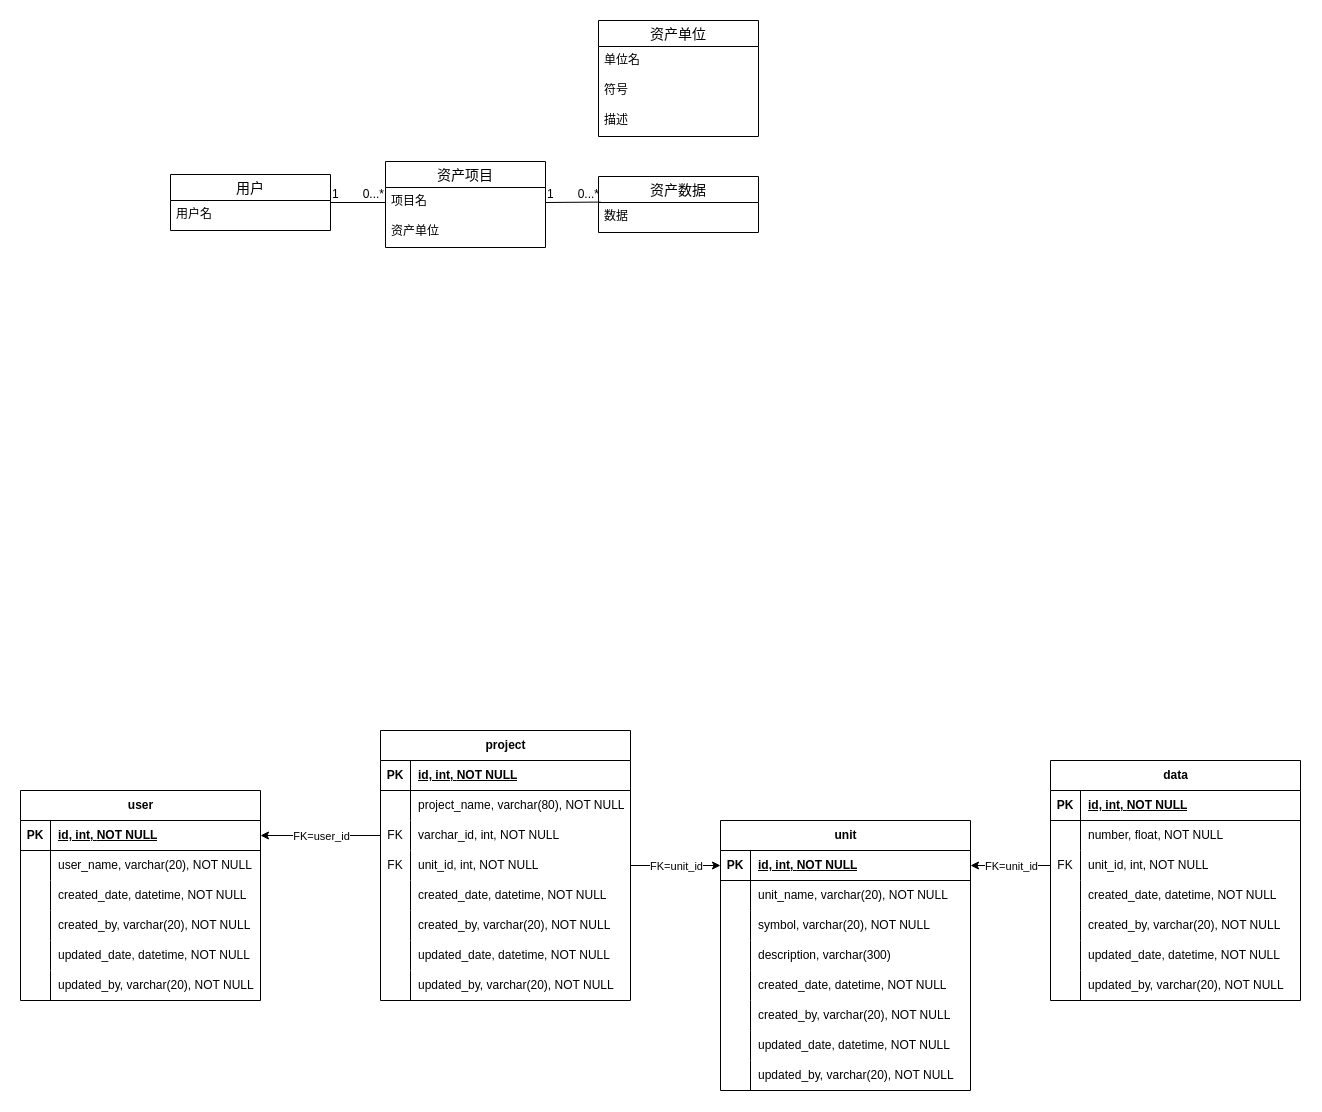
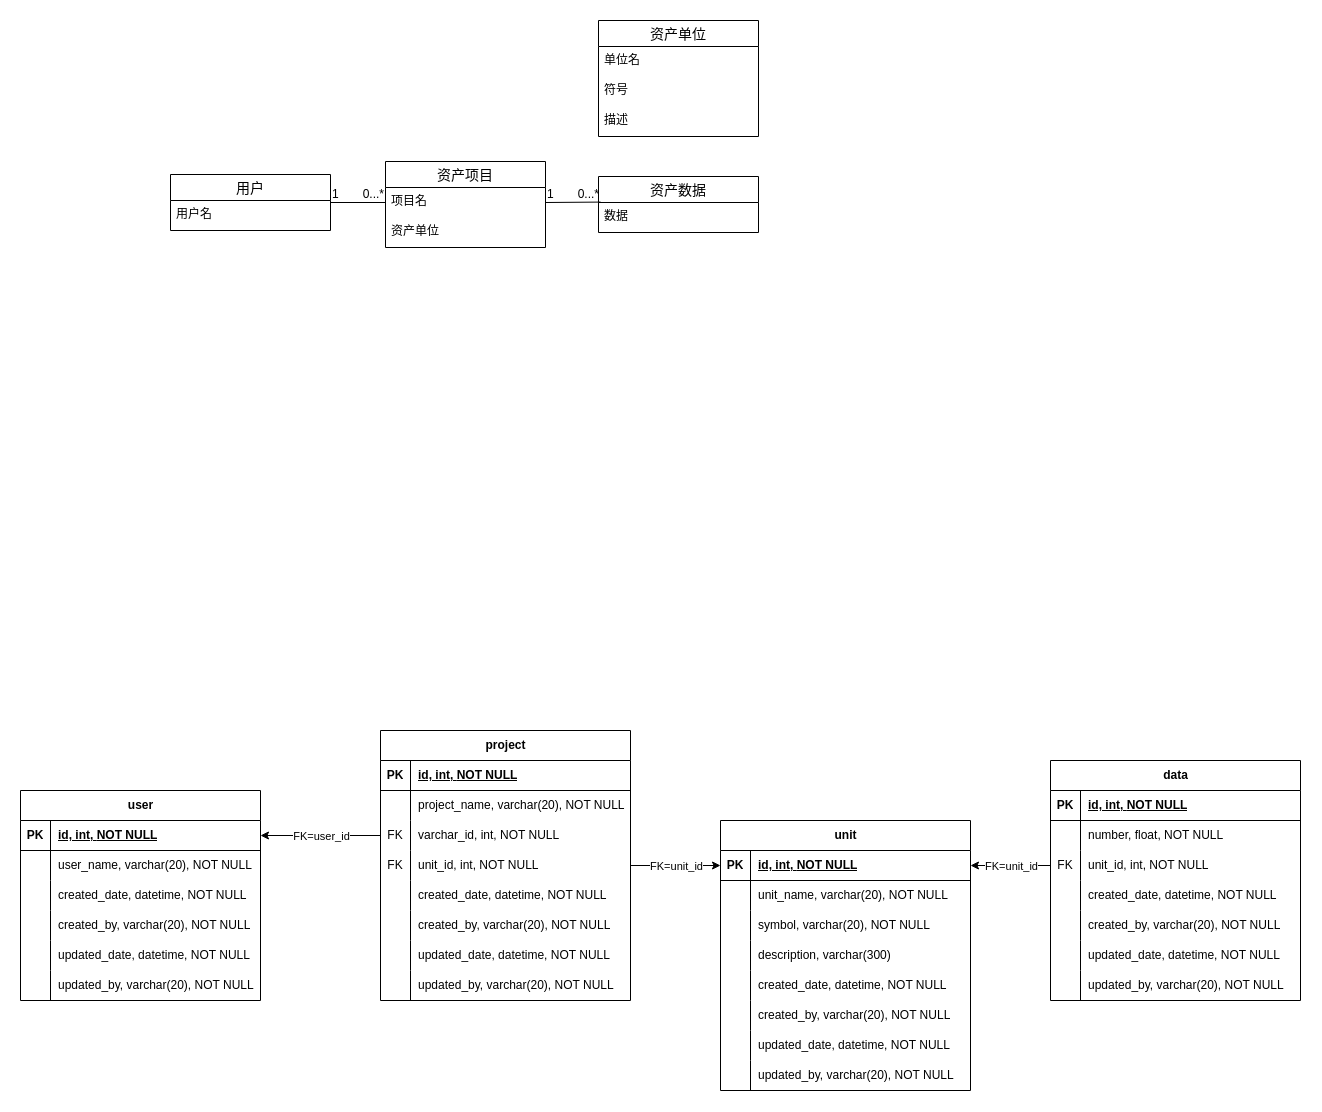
(525, 806) -> (525, 806)
